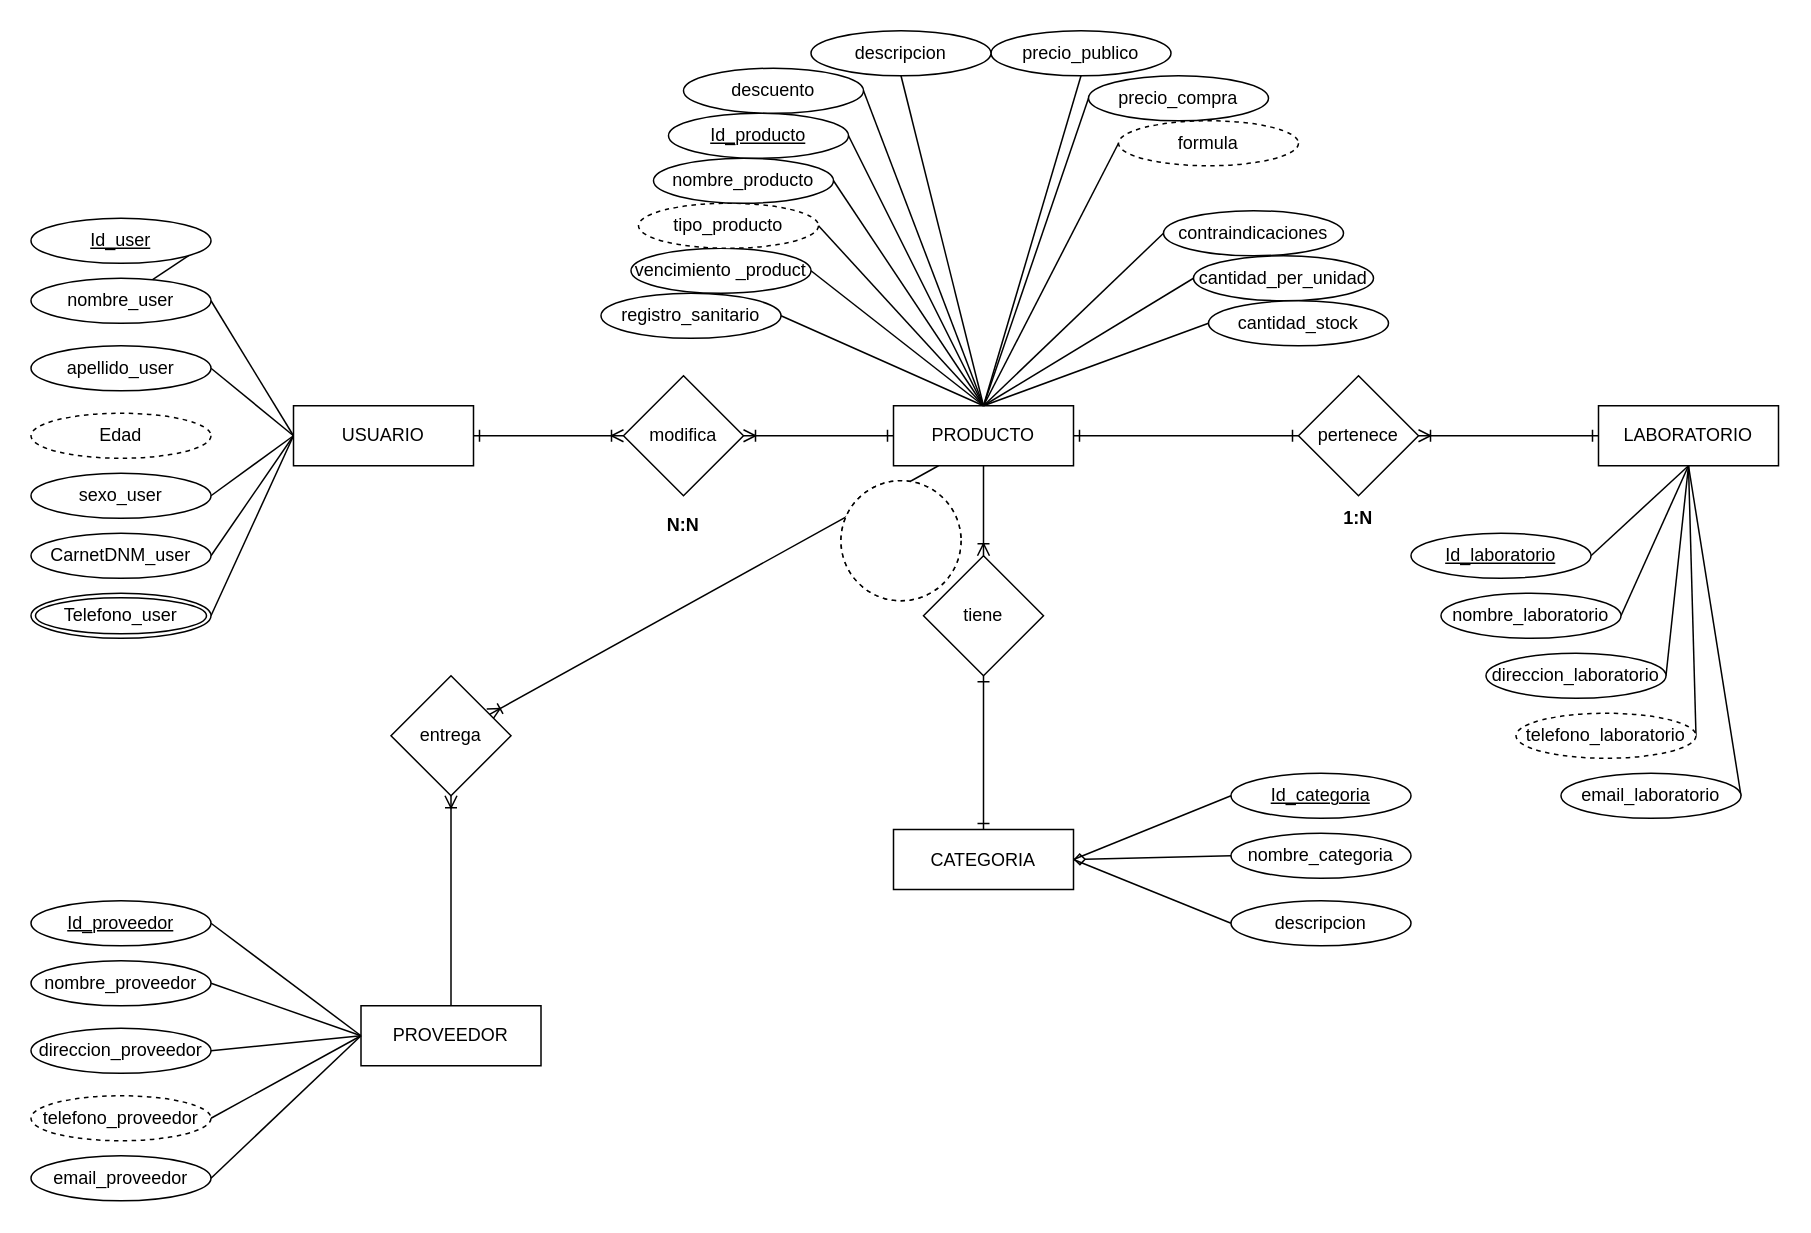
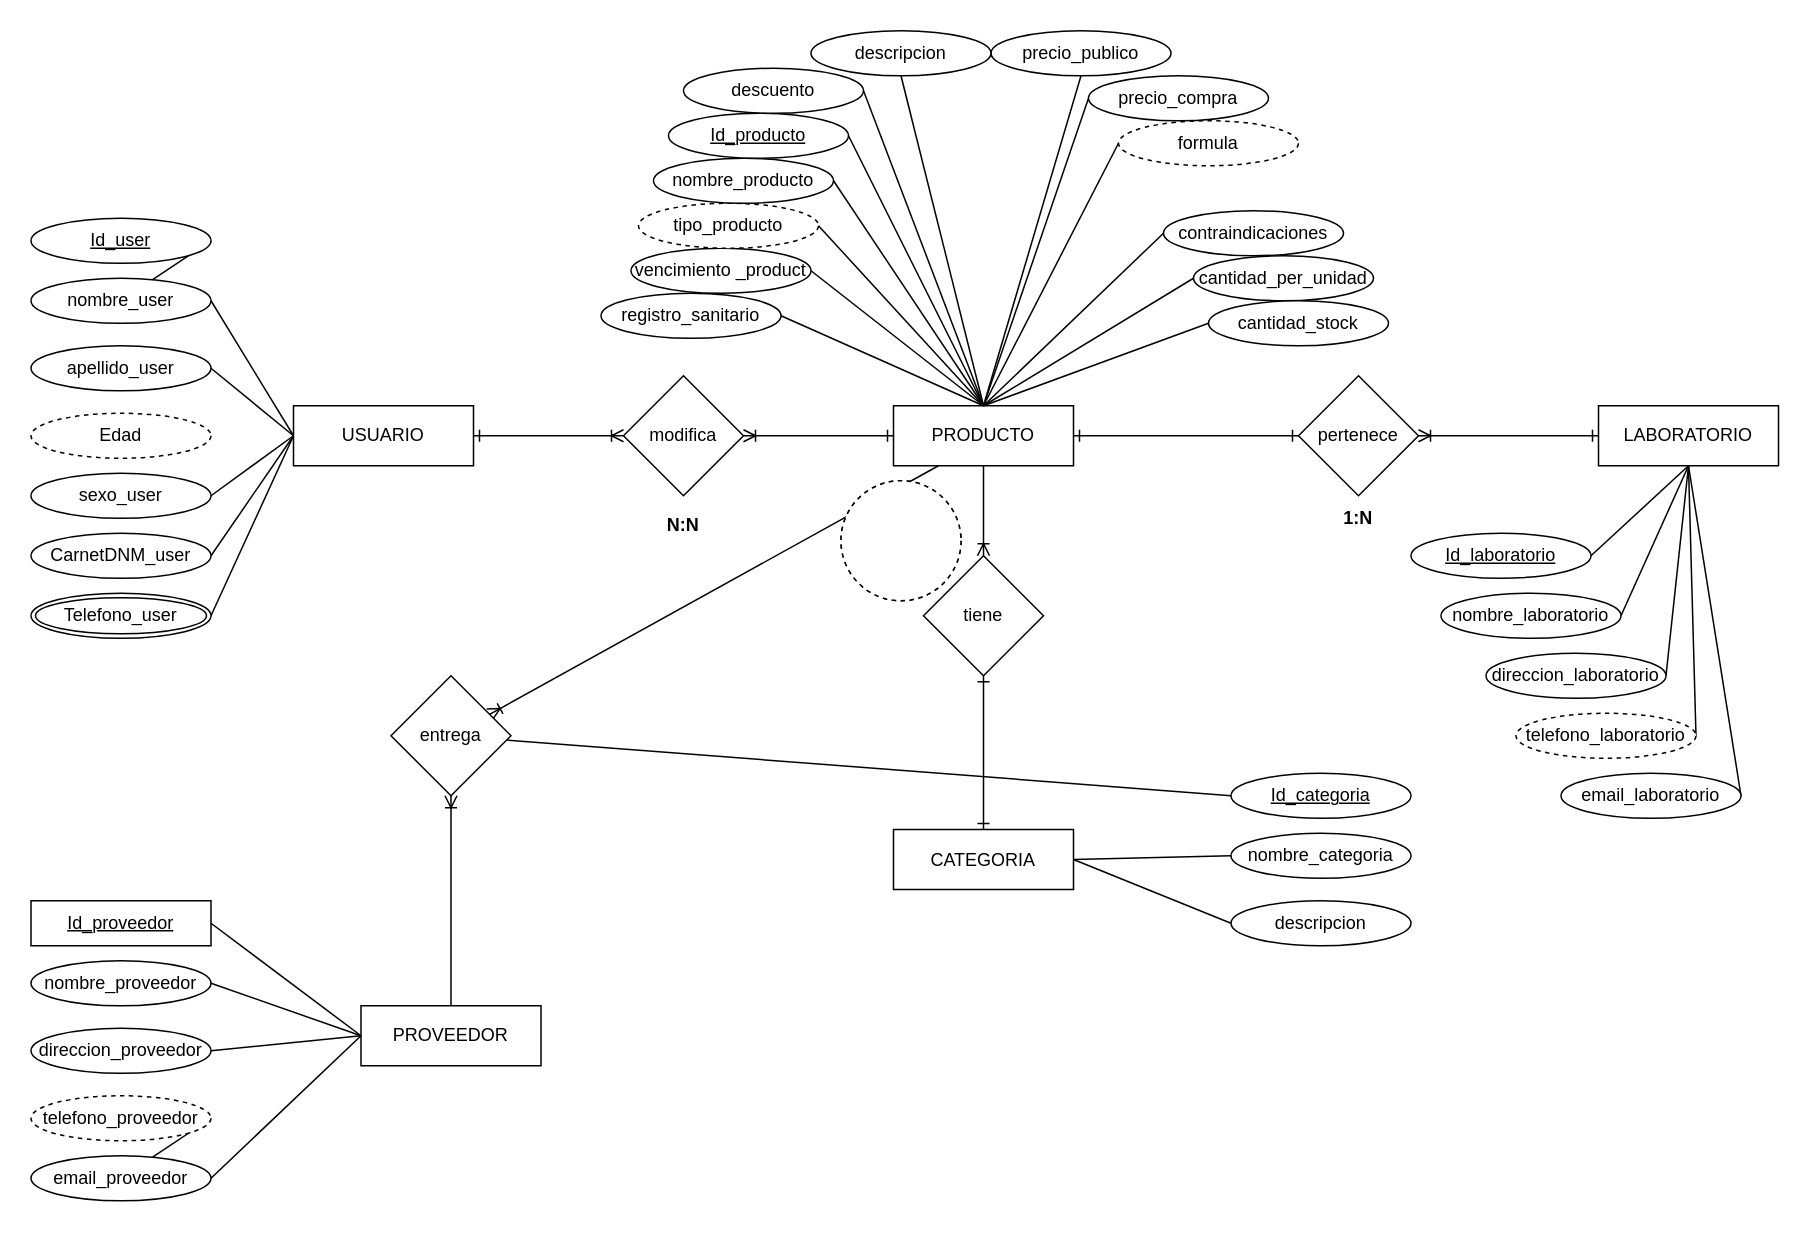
(1156, 826) -> (869, 768)
(1086, 859) -> (1083, 859)
(121, 923) -> (121, 923)
(281, 1080) -> (170, 1146)
